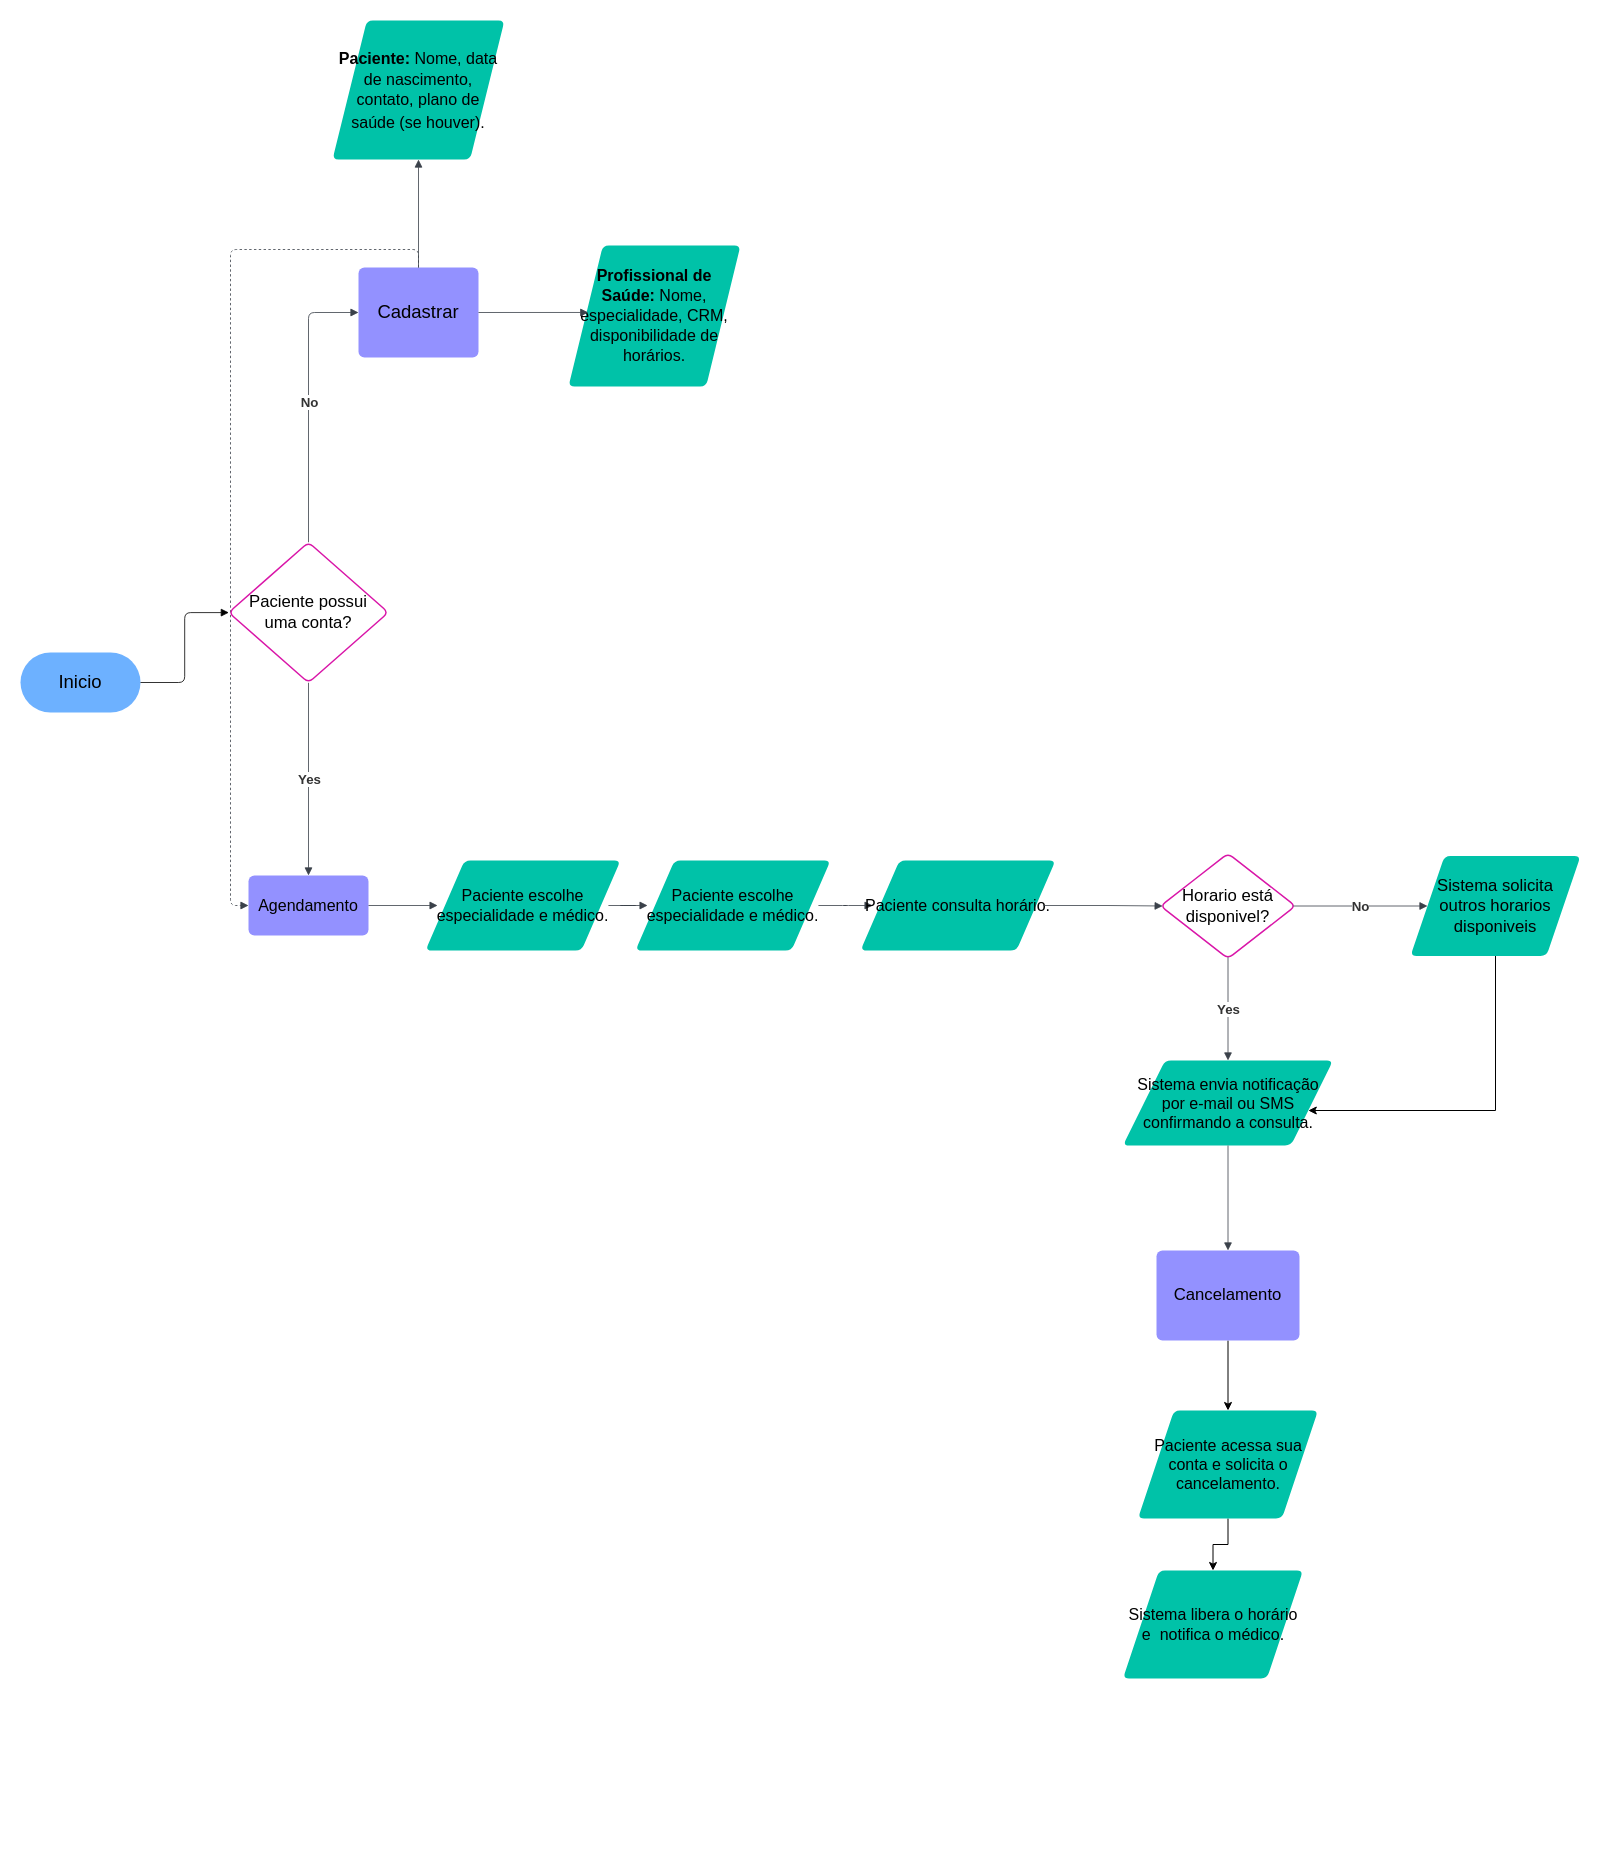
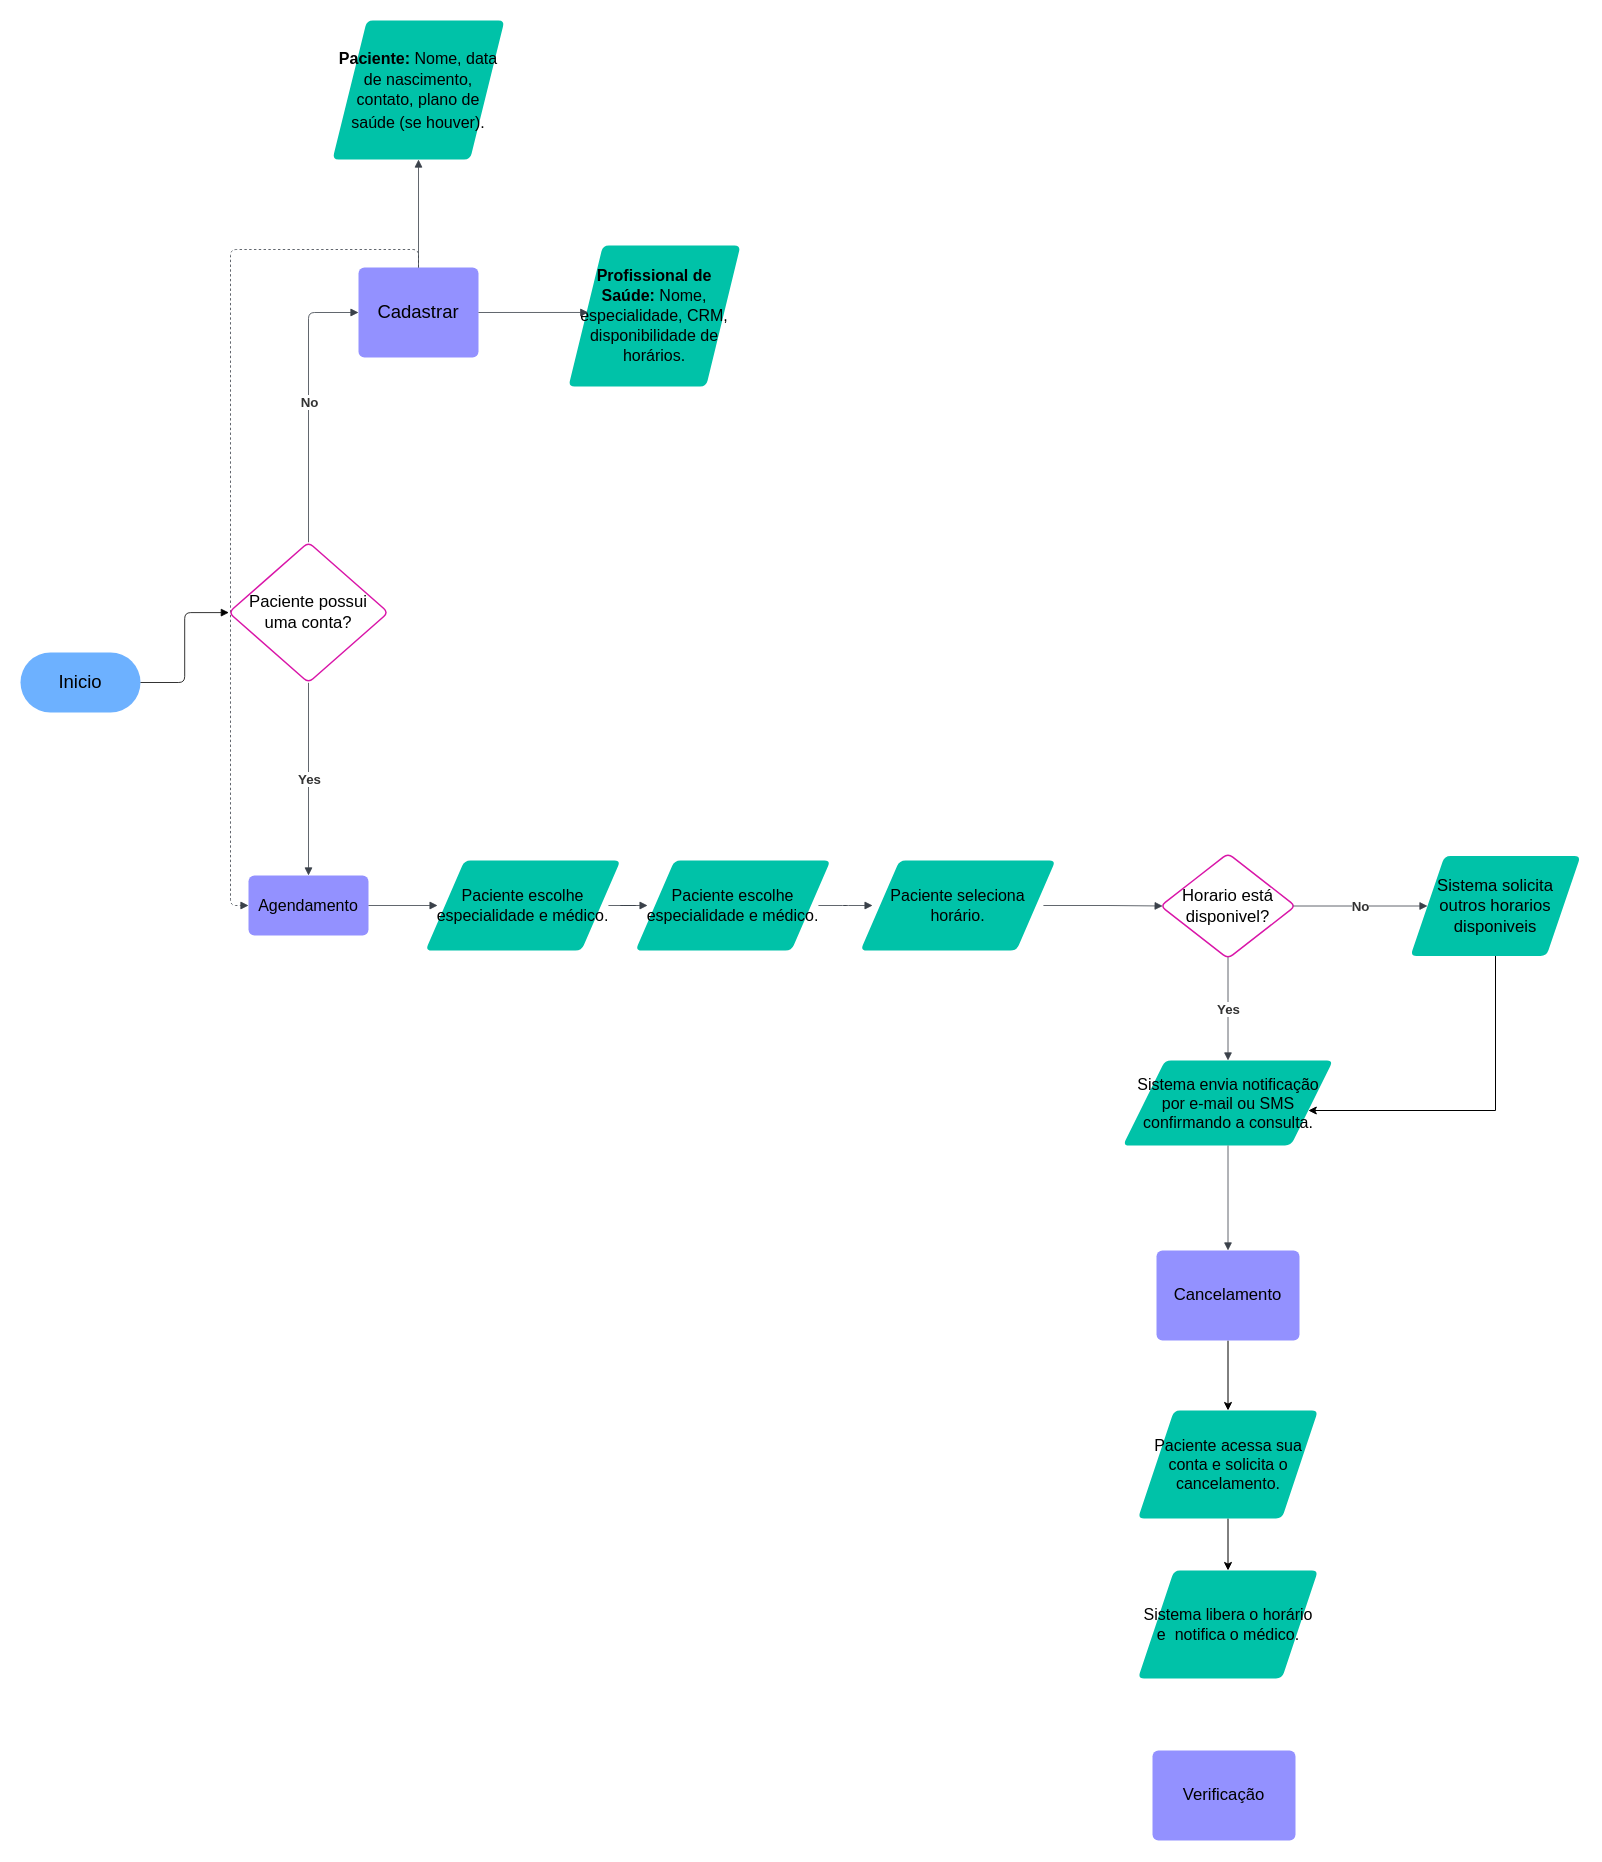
(958, 906) -> (958, 906)
(1213, 1625) -> (1228, 1625)
none -> (1224, 1796)
